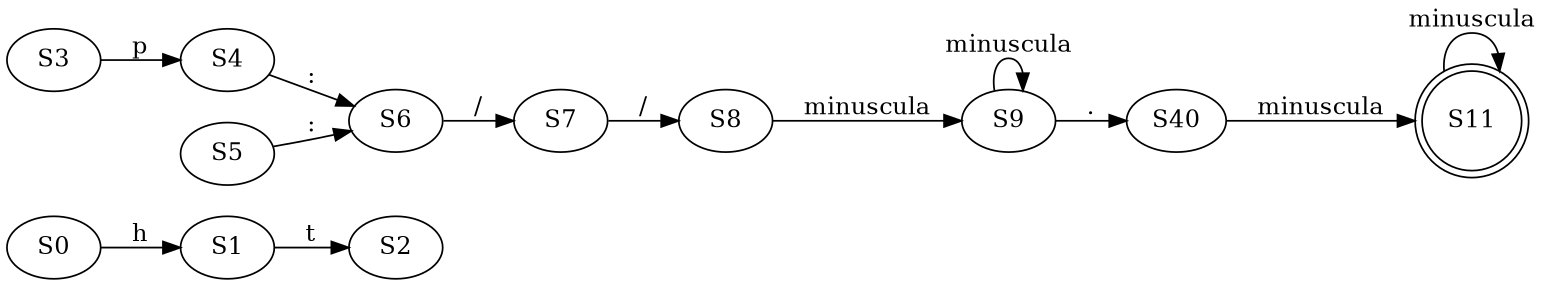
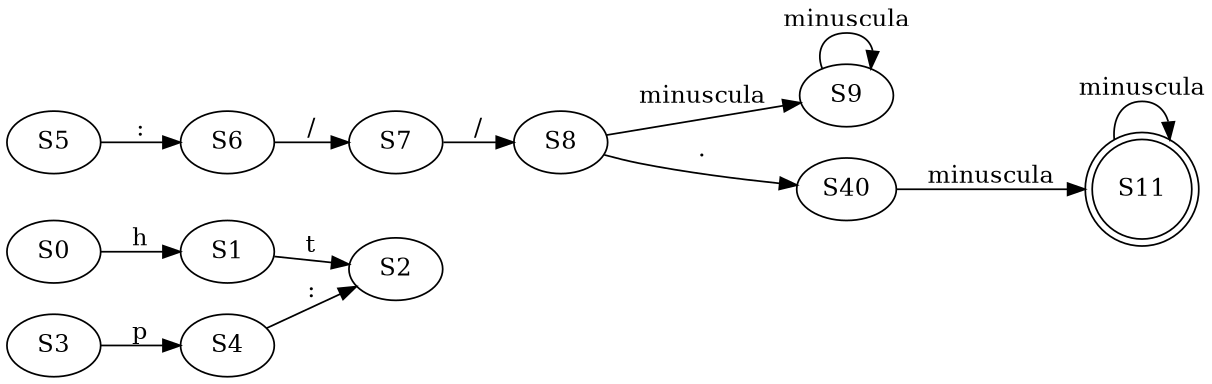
(303, 87) -> (303, 311)
(1082, 121) -> (691, 172)
